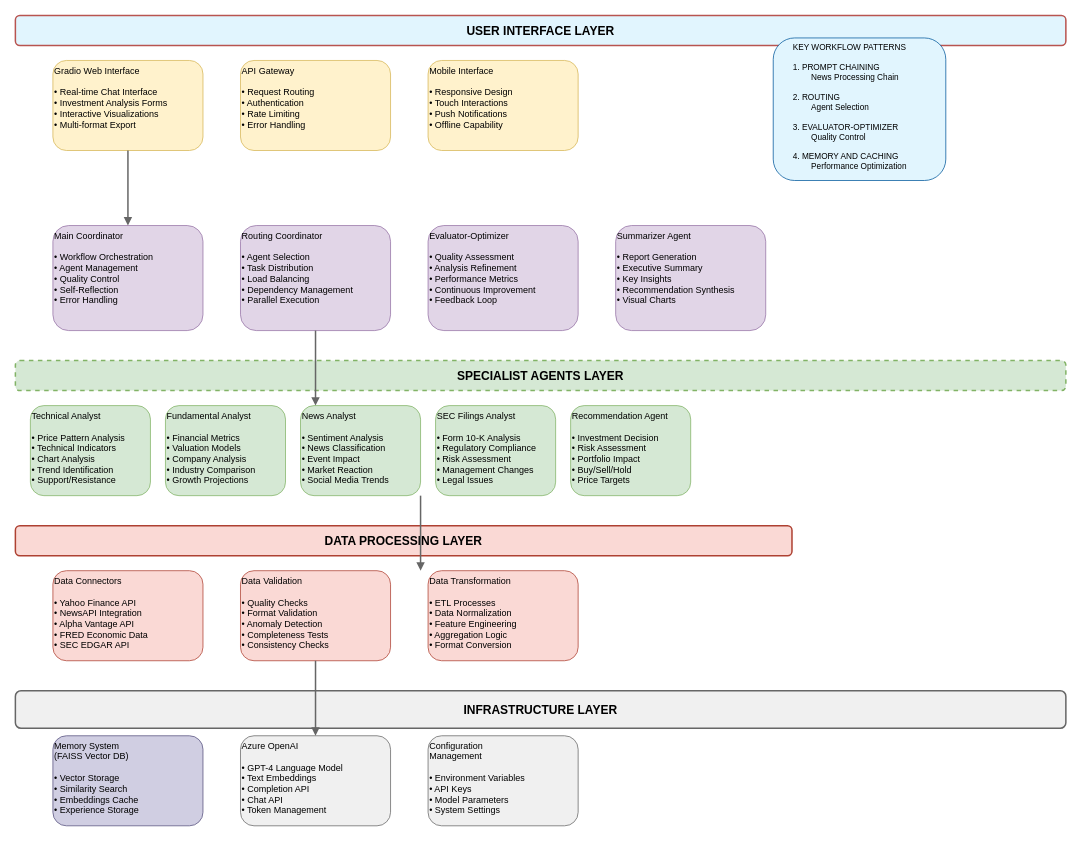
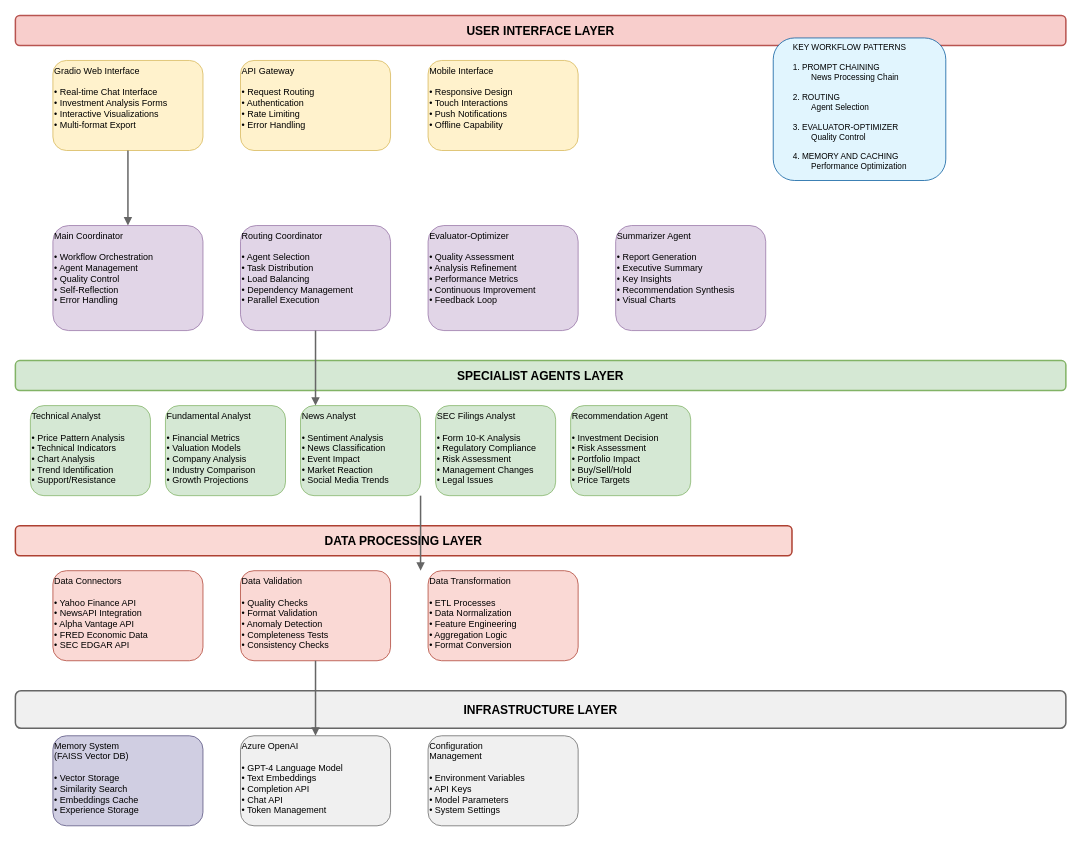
(540, 30) -> (540, 30)
(540, 375) -> (540, 375)
